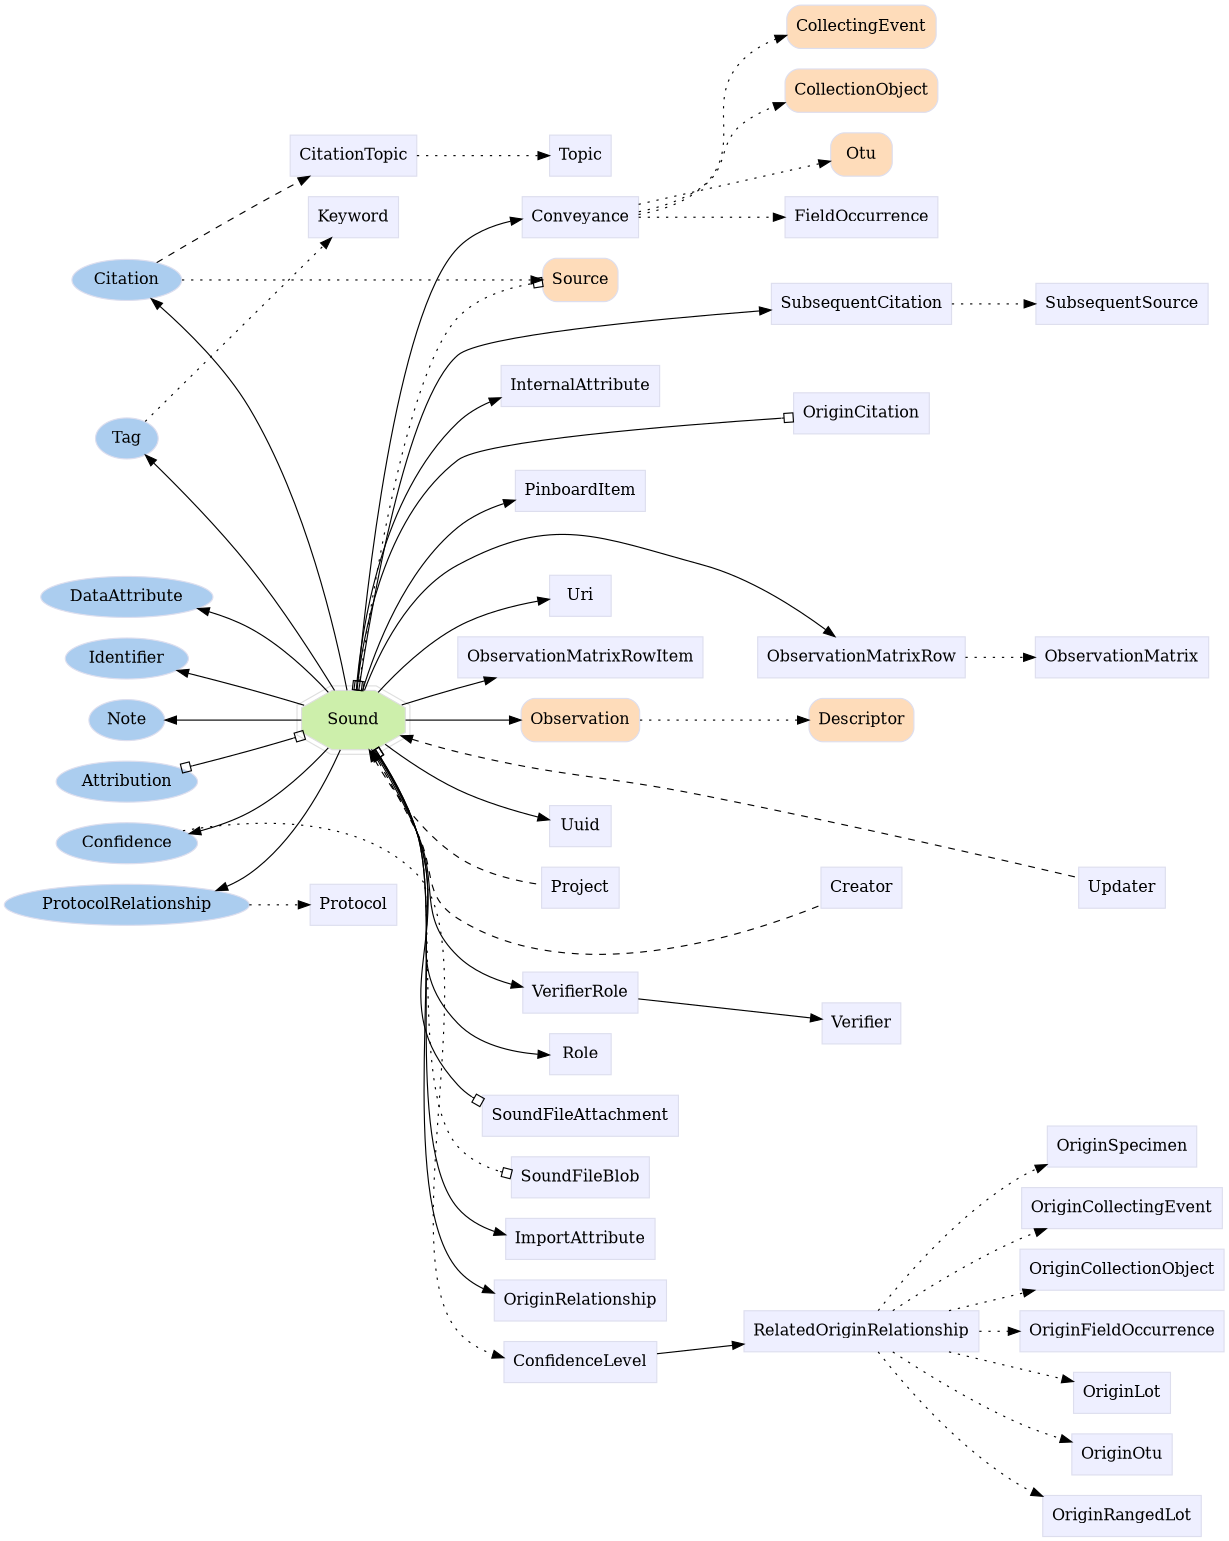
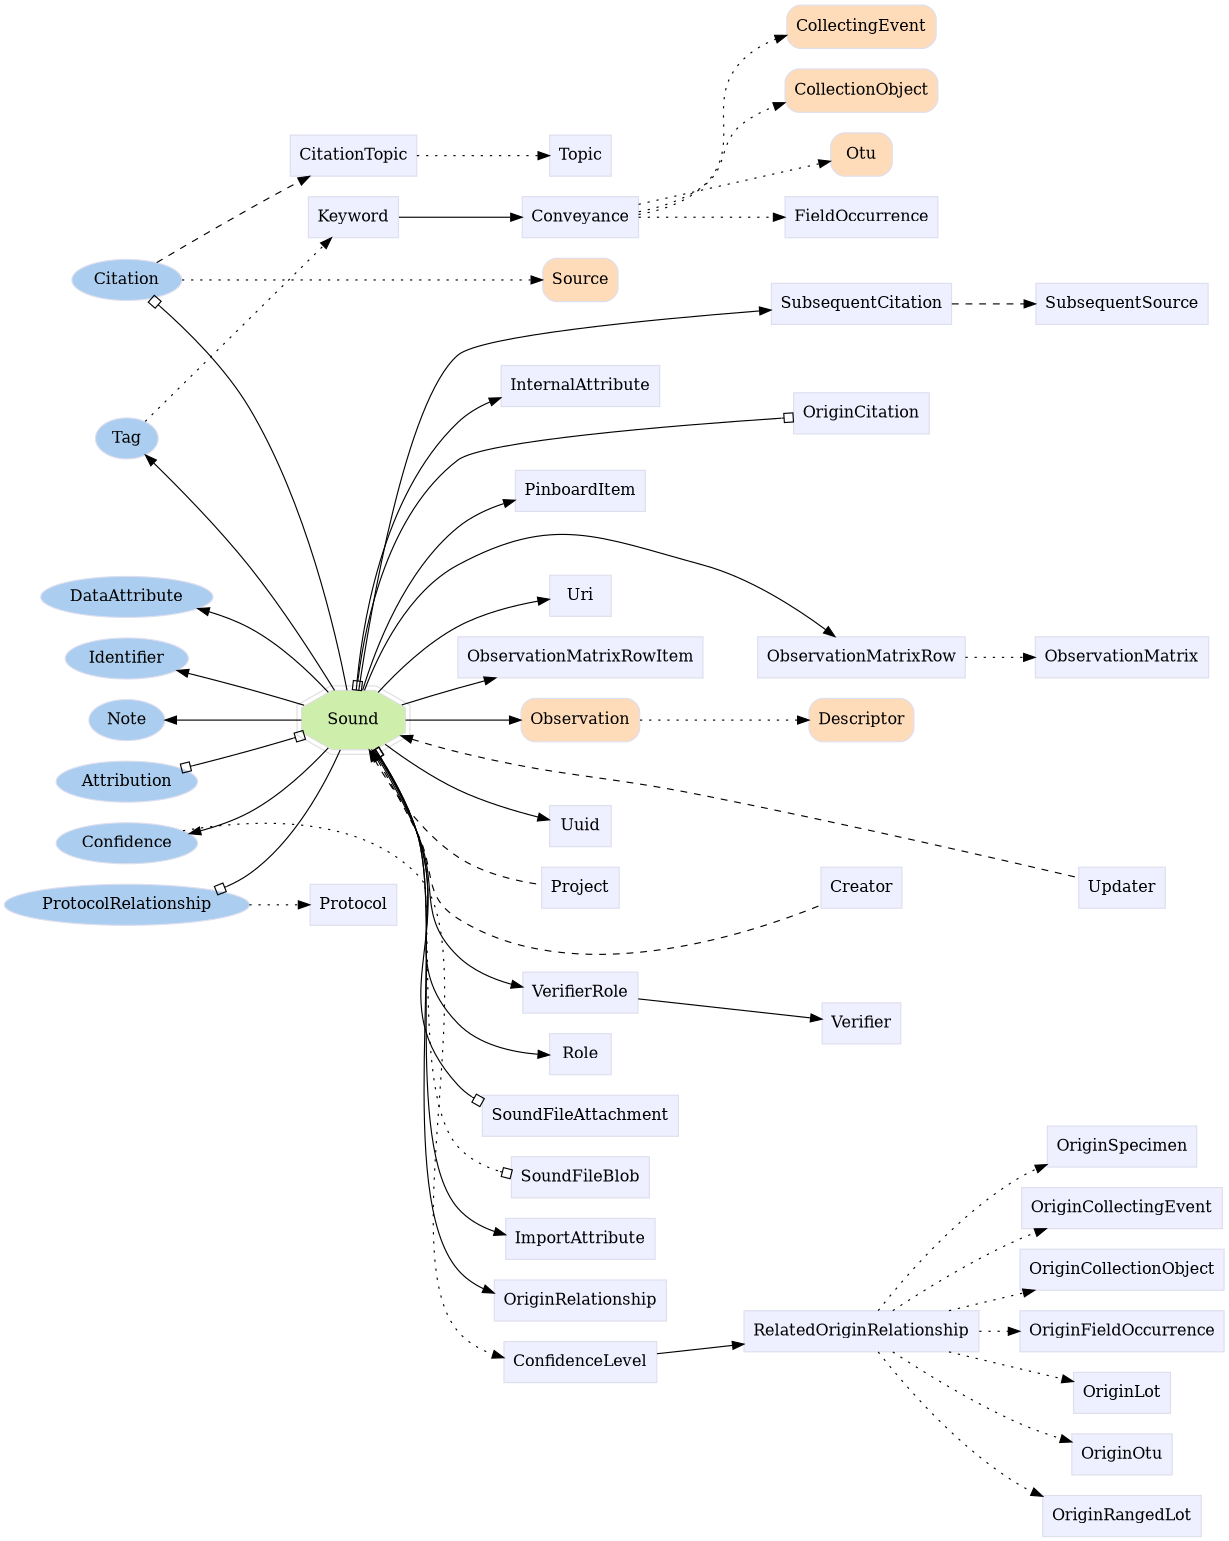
(988, 304) -> (988, 304)
(392, 434) -> (455, 217)
(405, 442) -> none
(286, 482) -> (286, 482)
(292, 832) -> (292, 832)
